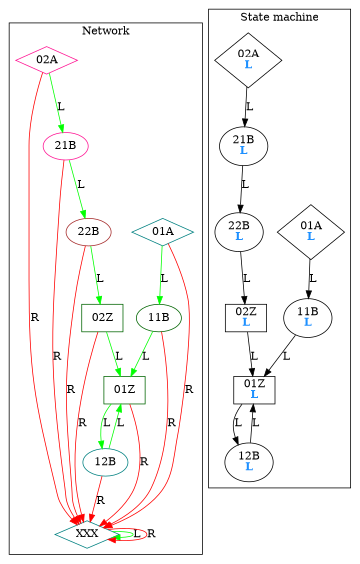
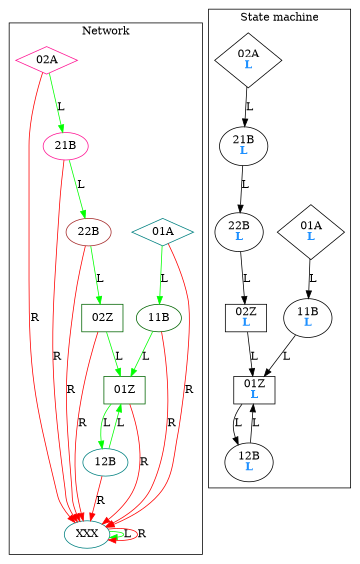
(87, 535) -> (87, 535)
